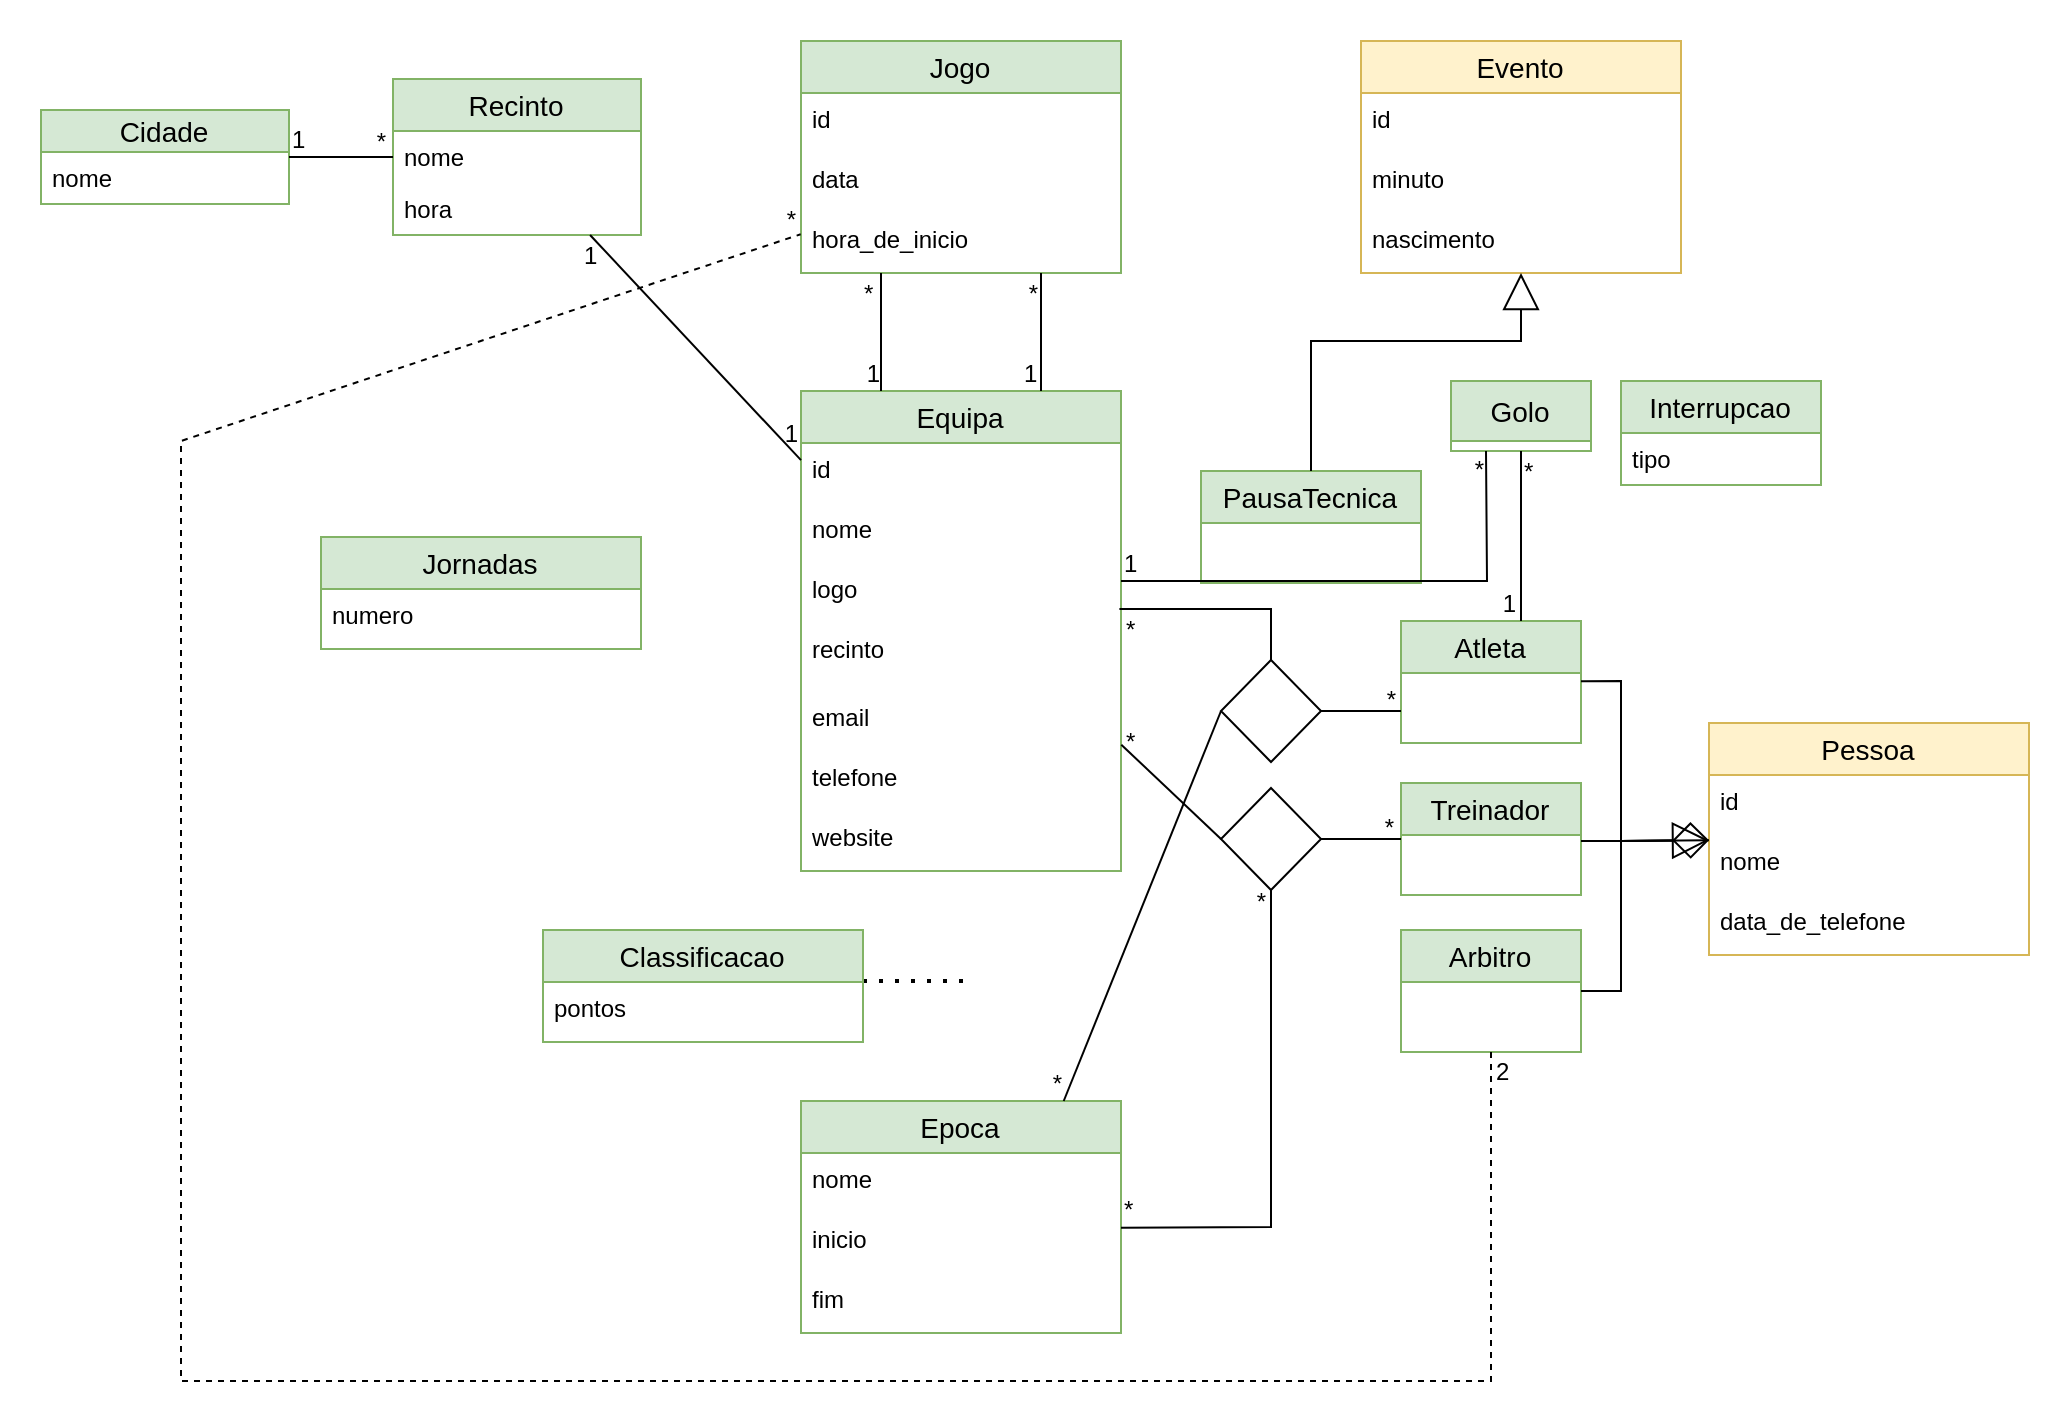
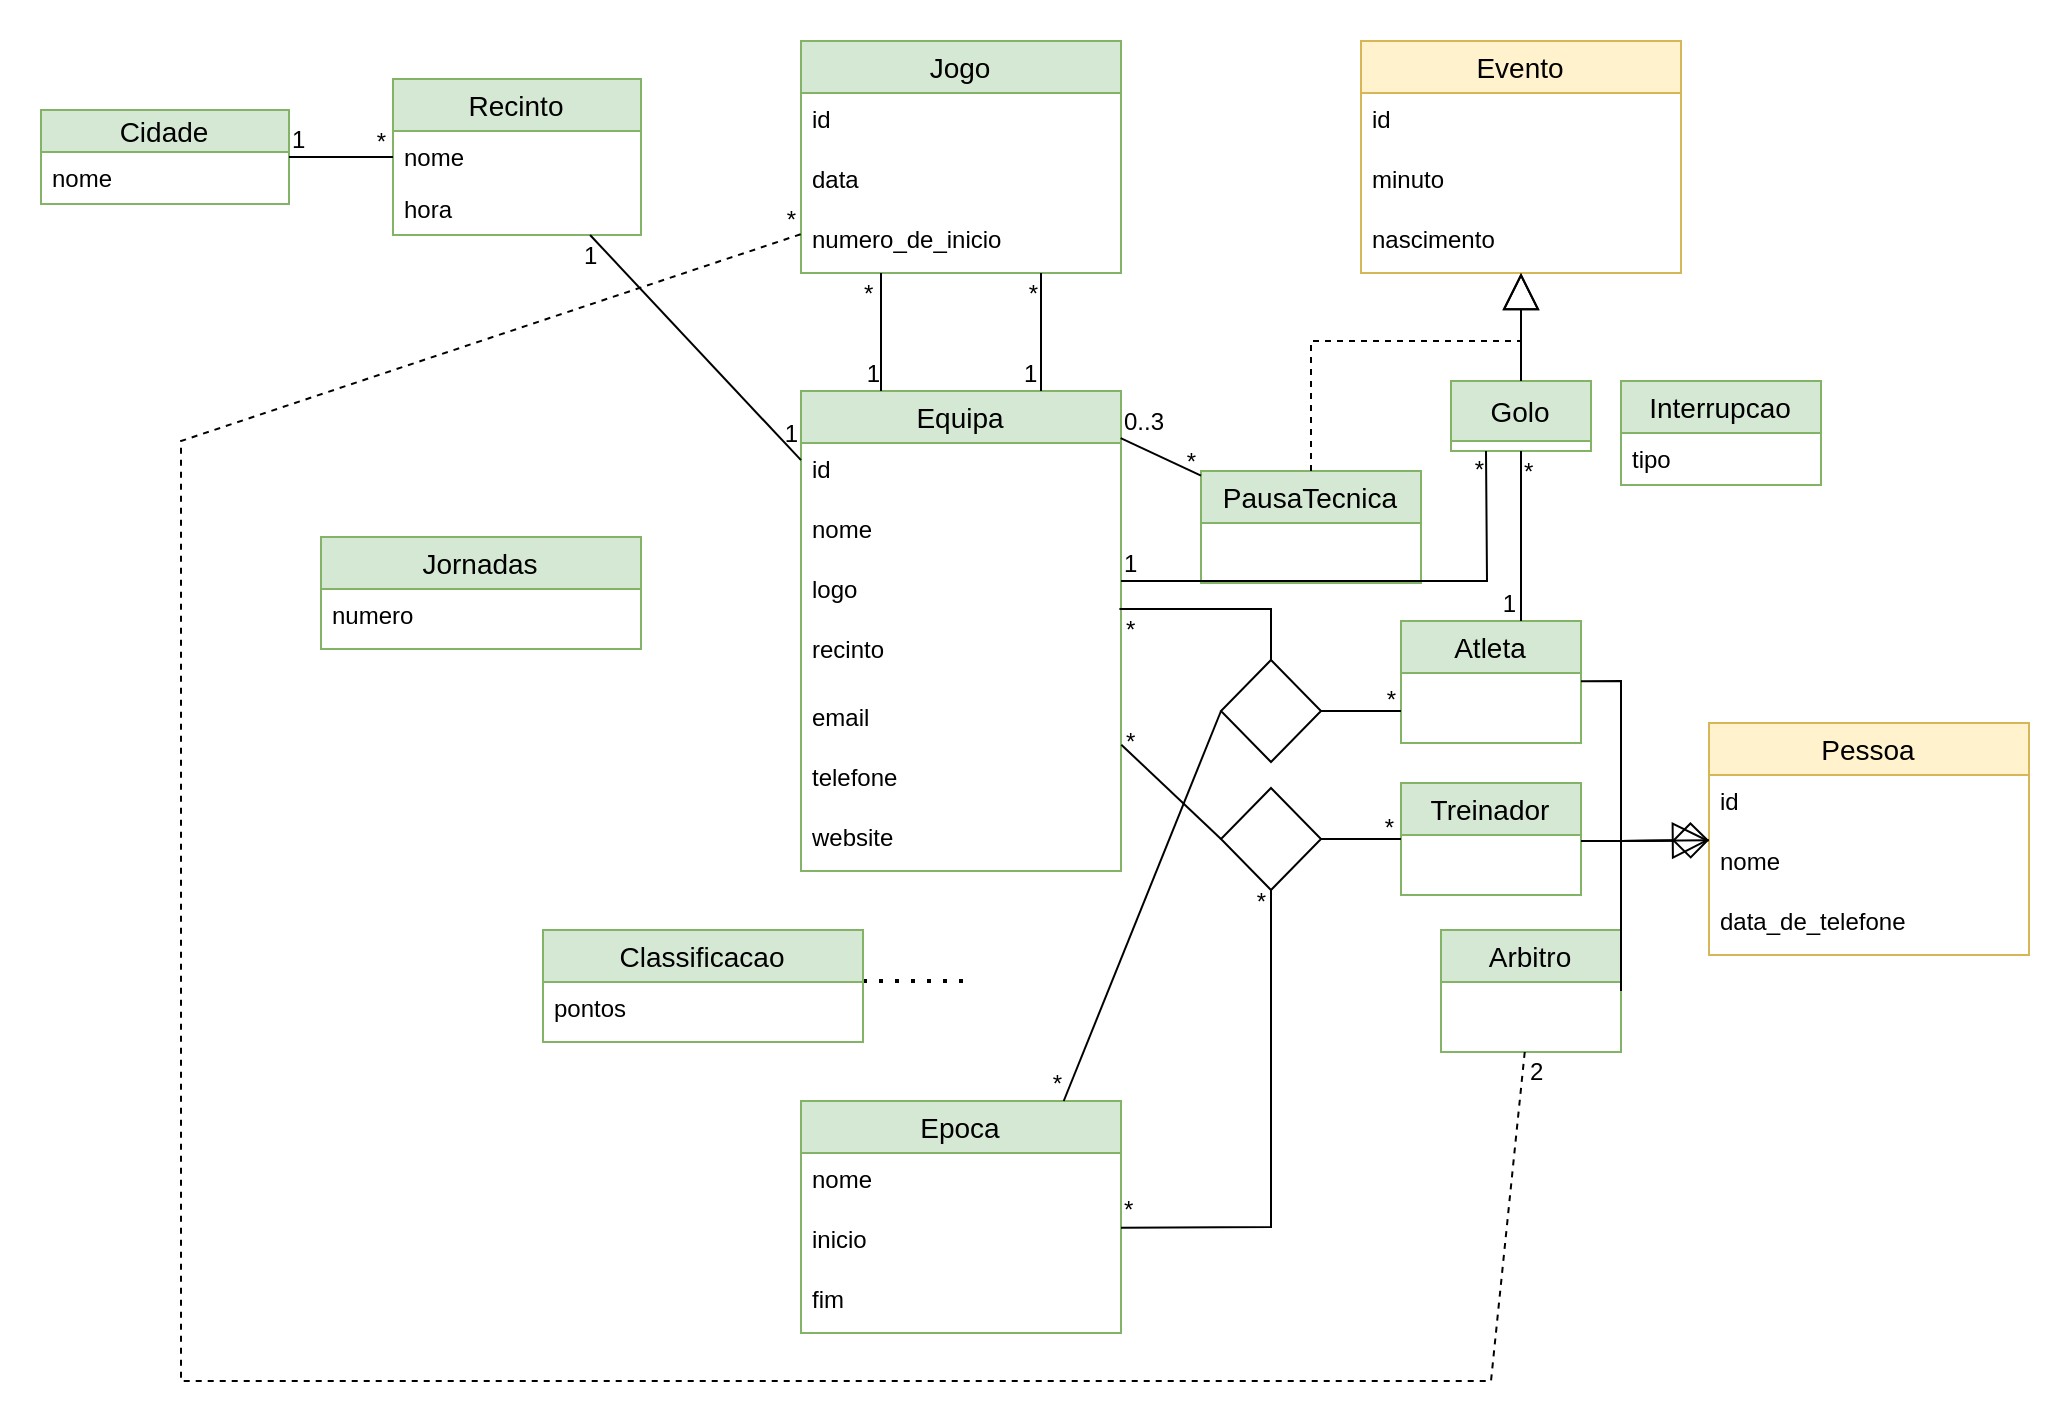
(897, 240) -> (910, 240)
(1350, 341) -> (1350, 341)
none -> (1521, 363)
none -> (1161, 457)
(1491, 991) -> (1531, 991)
